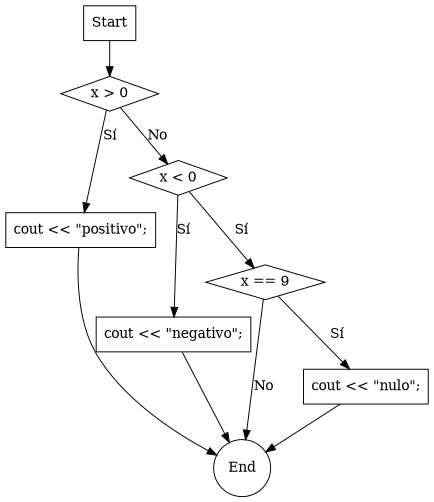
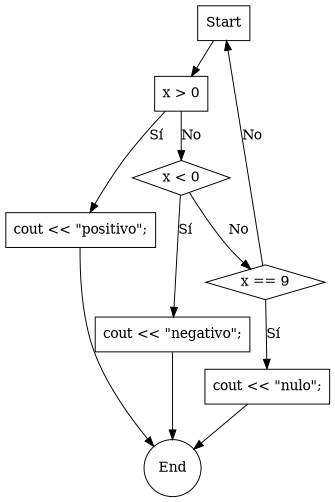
(110, 94) -> (181, 94)
(242, 230) -> (239, 230)
(255, 365) -> (245, 158)
